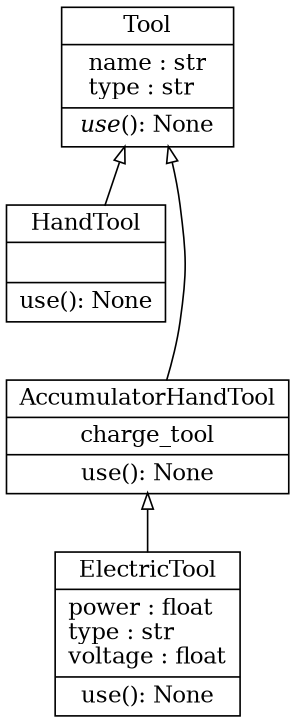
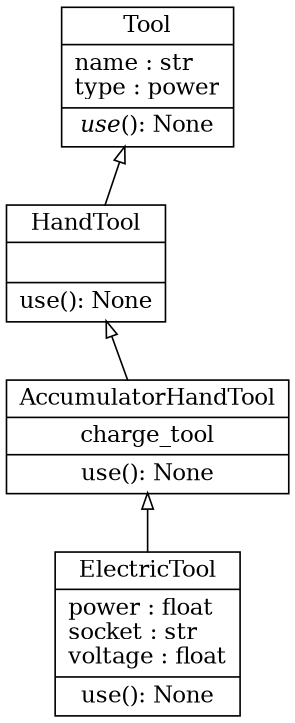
(142, 88) -> (148, 88)
(185, 272) -> (120, 359)
(122, 632) -> (133, 632)
